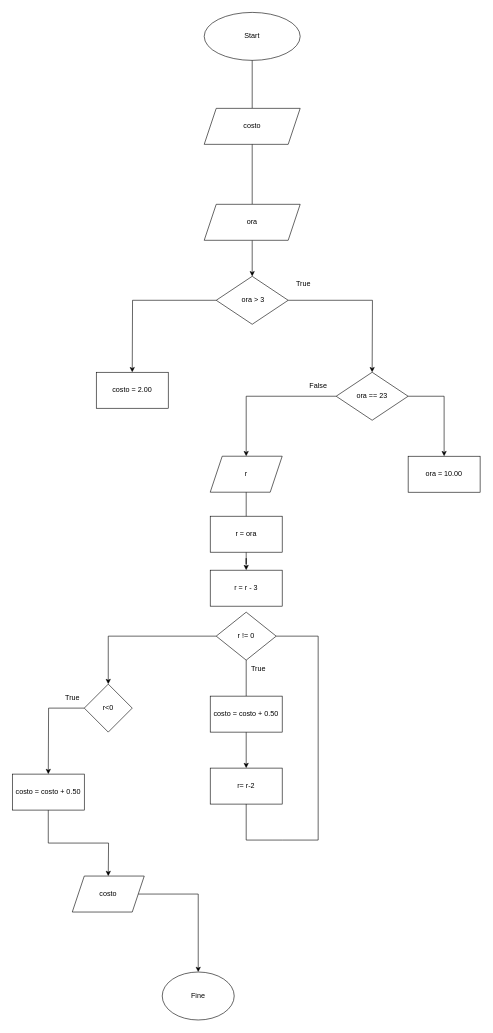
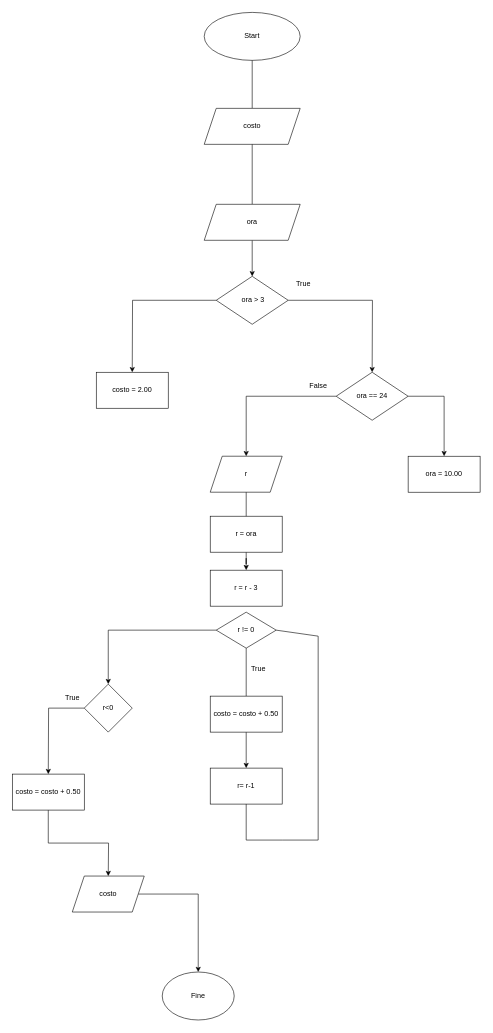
(372, 396) -> (372, 396)
(246, 636) -> (246, 630)
(246, 786) -> (246, 786)
